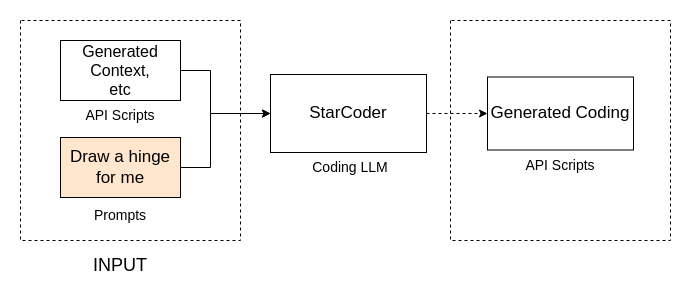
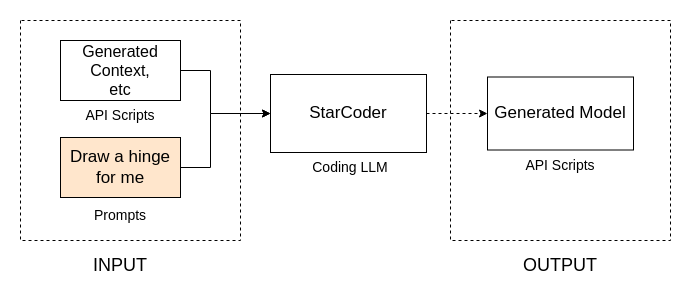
(561, 114) -> (561, 114)
none -> (561, 266)
